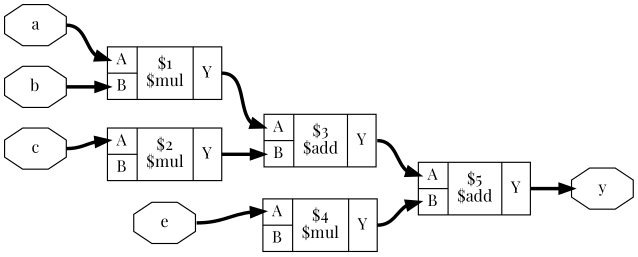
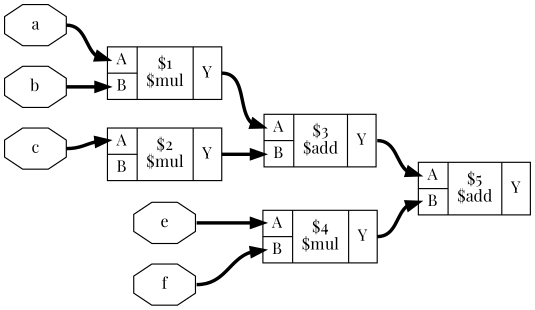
(602, 189) -> none
none -> (165, 285)
